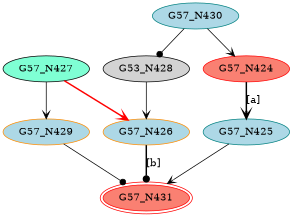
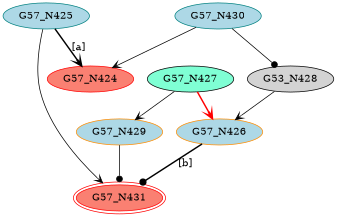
(246, 97) -> (66, 45)
